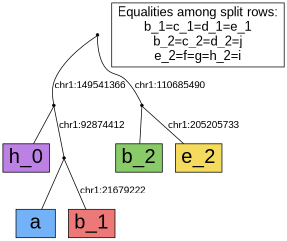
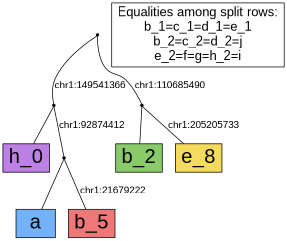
(199, 158) -> (199, 158)
(92, 224) -> (92, 224)
